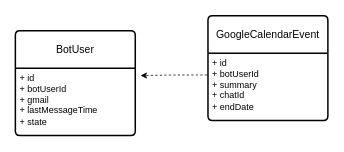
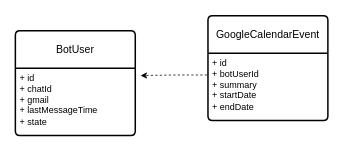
(239, 85) -> (239, 85)
(59, 100) -> (59, 100)
